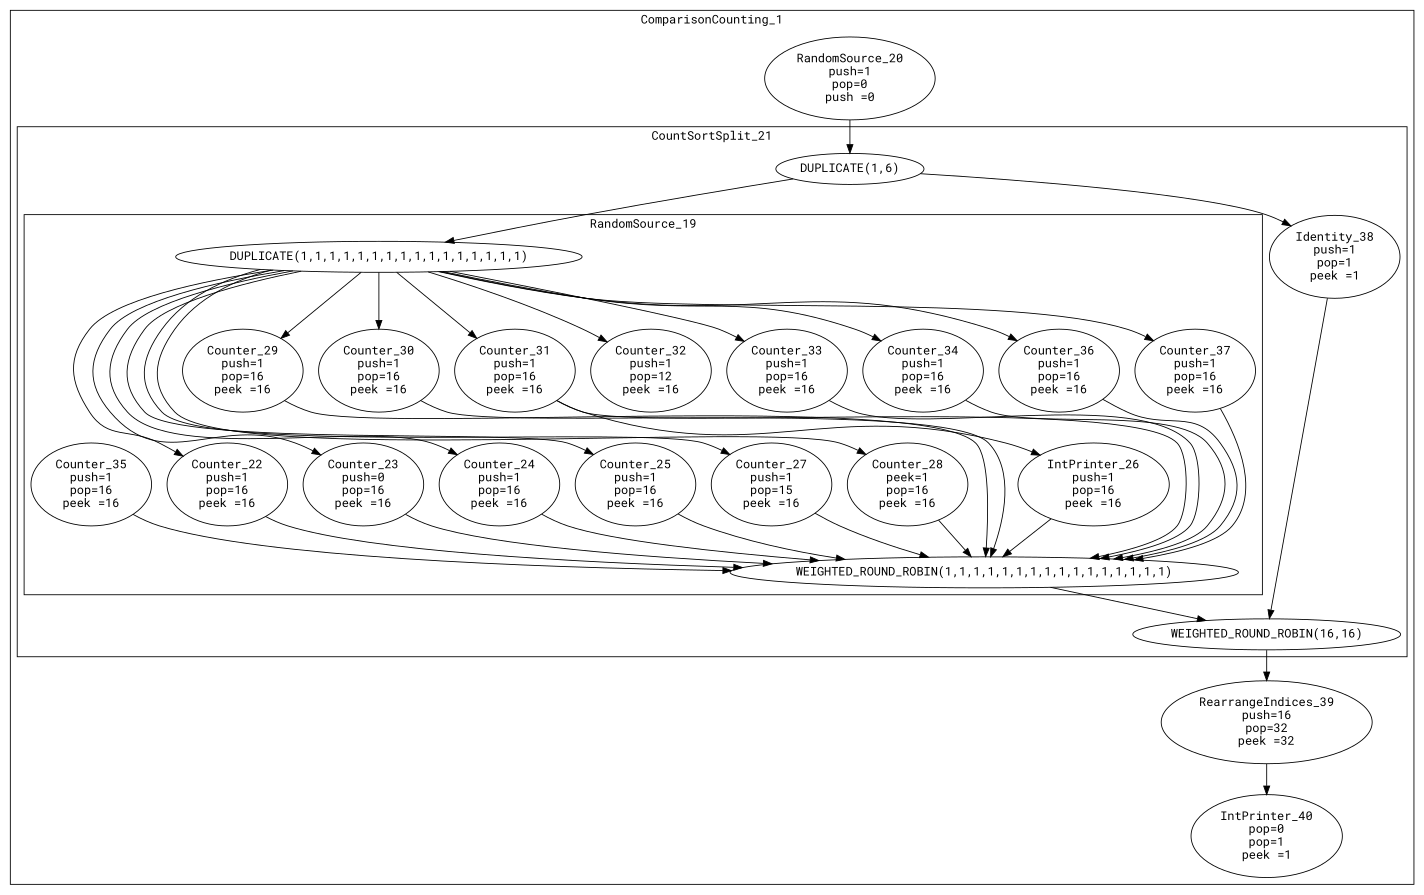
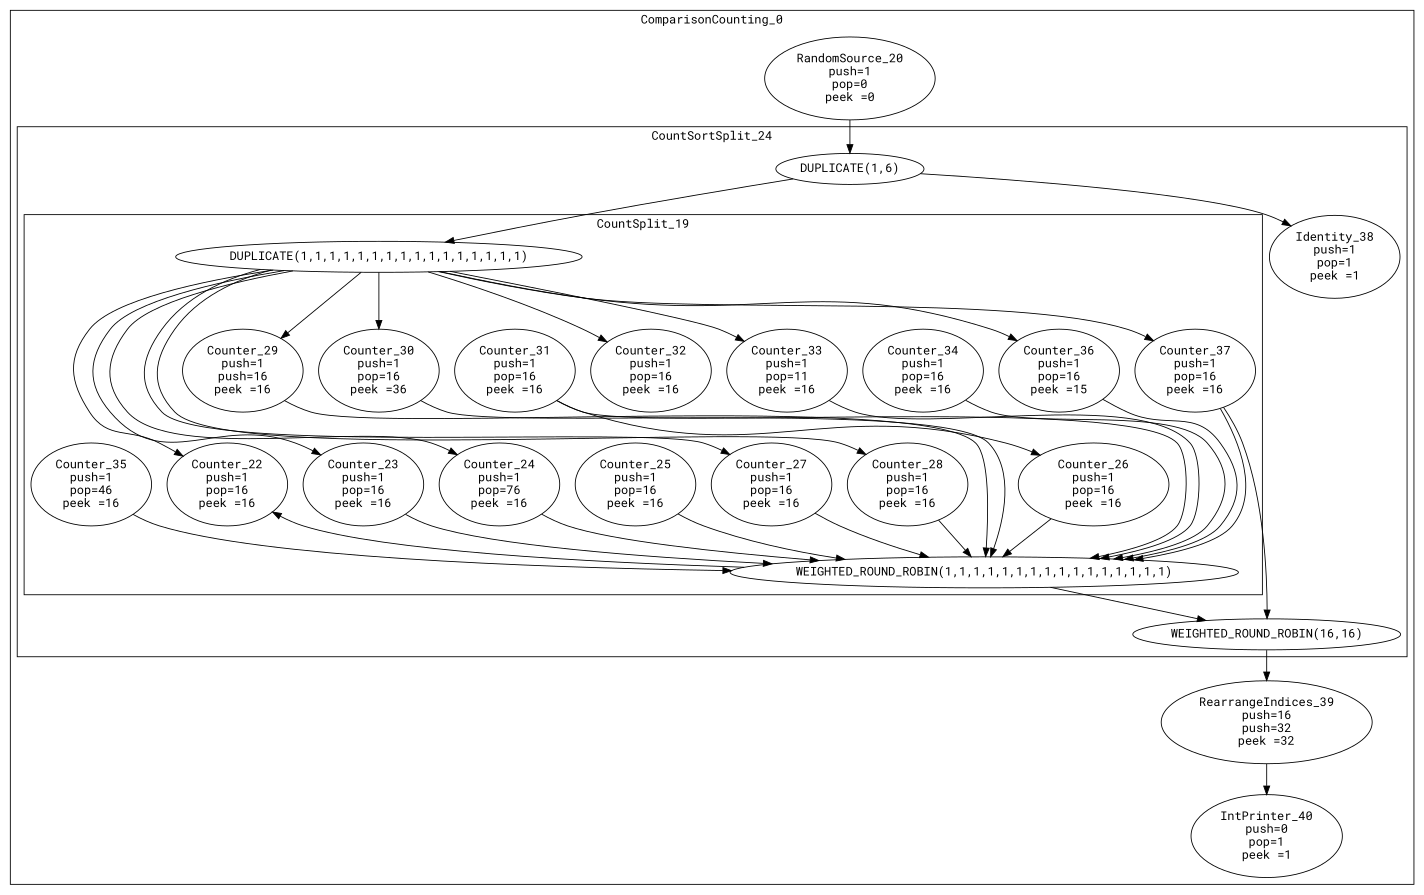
(712, 20) -> (712, 20)
(850, 78) -> (850, 78)
(712, 137) -> (712, 137)
(643, 225) -> (643, 225)
(433, 303) -> none
(658, 305) -> none
(243, 371) -> (243, 371)
(379, 371) -> (379, 371)
(651, 371) -> (651, 371)
(787, 371) -> (787, 371)
(1059, 371) -> (1059, 371)
(165, 420) -> none
(1299, 454) -> (1257, 495)
(91, 484) -> (91, 484)
(363, 484) -> (363, 484)
(499, 484) -> (499, 484)
(772, 484) -> (772, 484)
(908, 484) -> (908, 484)
(1094, 484) -> (1094, 484)
(498, 555) -> (510, 555)
(1267, 722) -> (1267, 722)
(1267, 836) -> (1267, 836)
